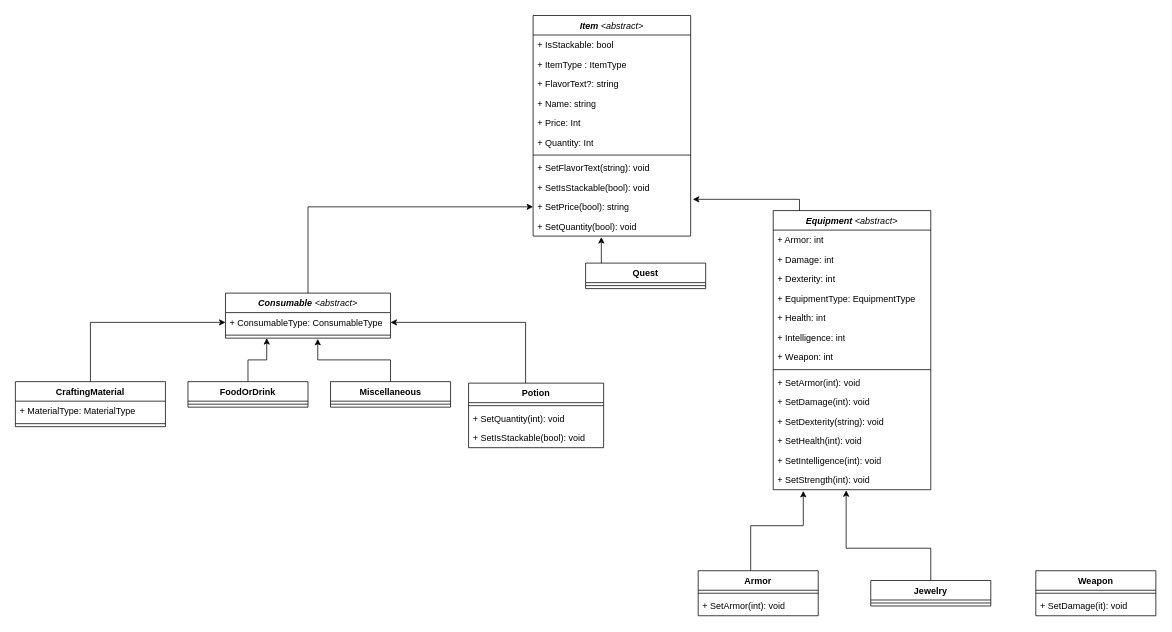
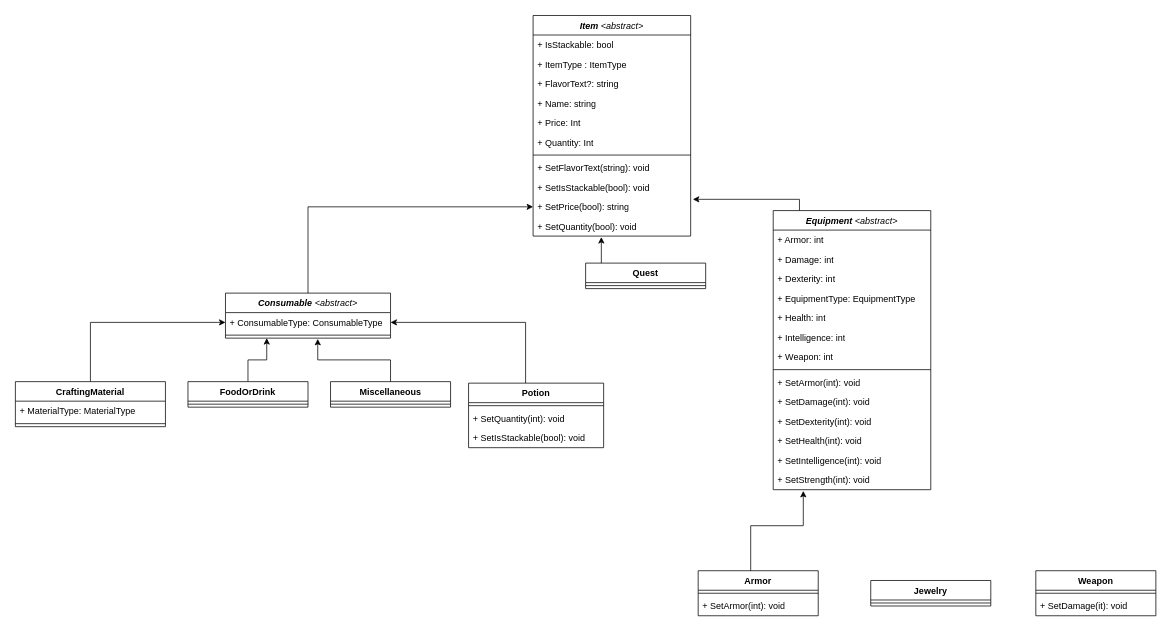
(841, 422) -> (833, 422)
(903, 548) -> none
